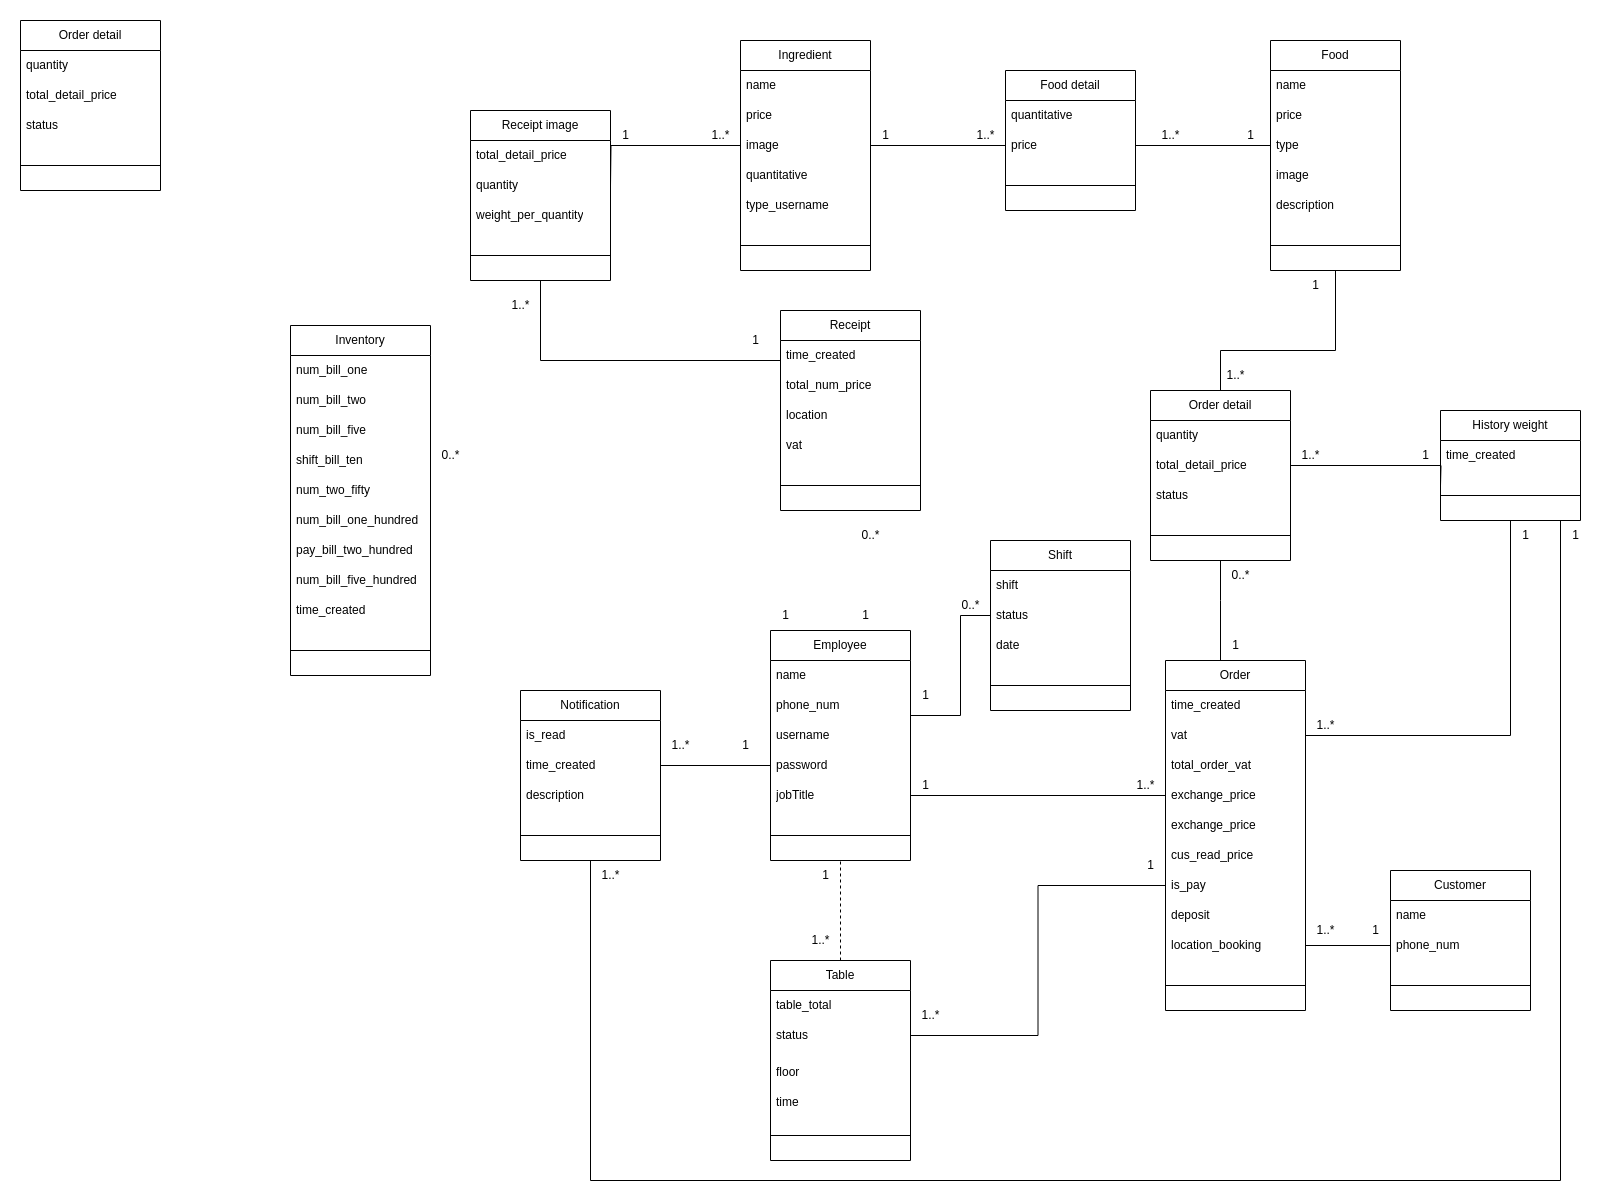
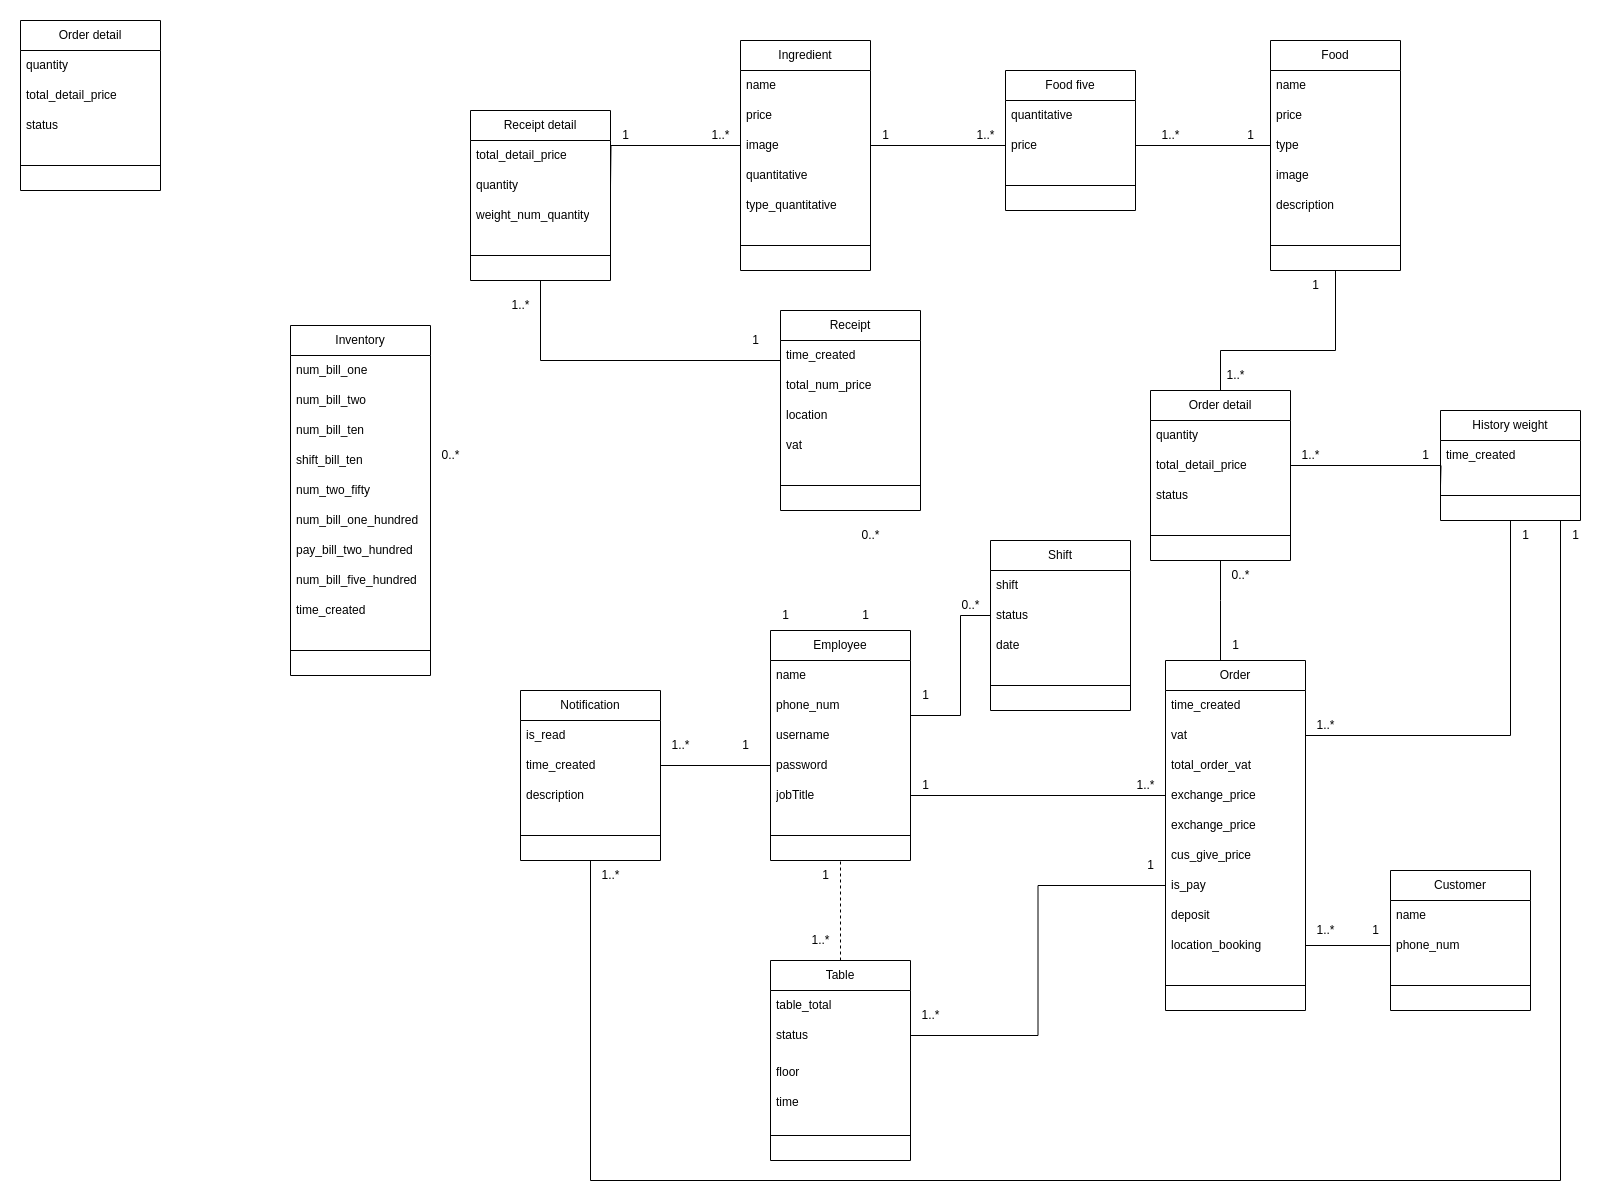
(1071, 86) -> (1071, 86)
(541, 126) -> (541, 126)
(790, 206) -> (801, 206)
(537, 216) -> (537, 216)
(334, 431) -> (332, 431)
(1217, 856) -> (1215, 856)
